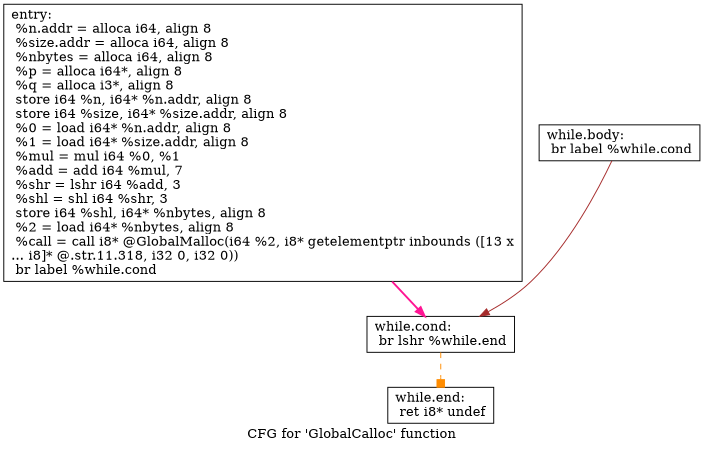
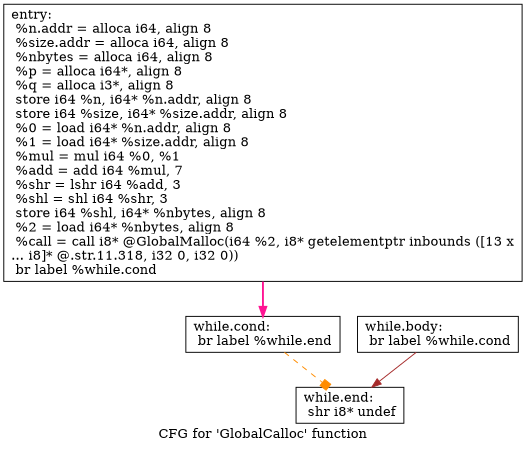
(562, 246) -> (398, 367)
(441, 341) -> (263, 341)
(441, 412) -> (350, 412)
